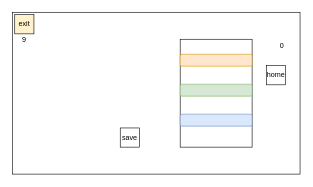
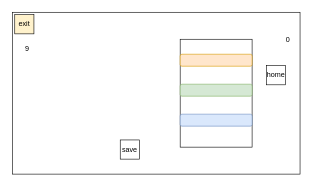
(24, 40) -> (27, 49)
(282, 46) -> (288, 40)
(130, 138) -> (130, 150)
